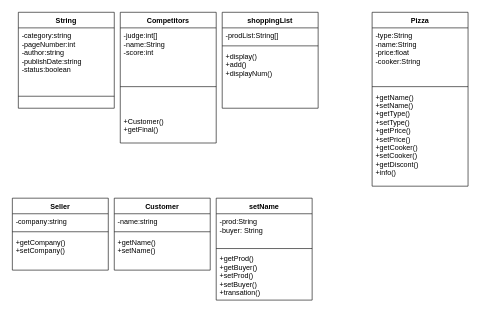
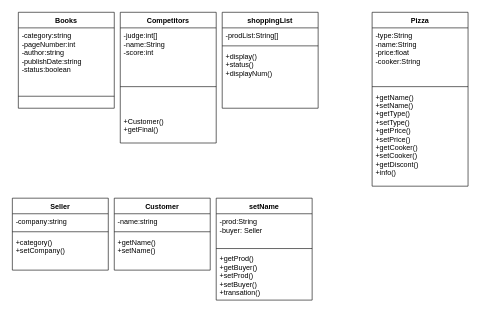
(66, 20) -> (66, 20)
(244, 56) -> (244, 56)
(242, 222) -> (242, 222)
(42, 242) -> (38, 242)
